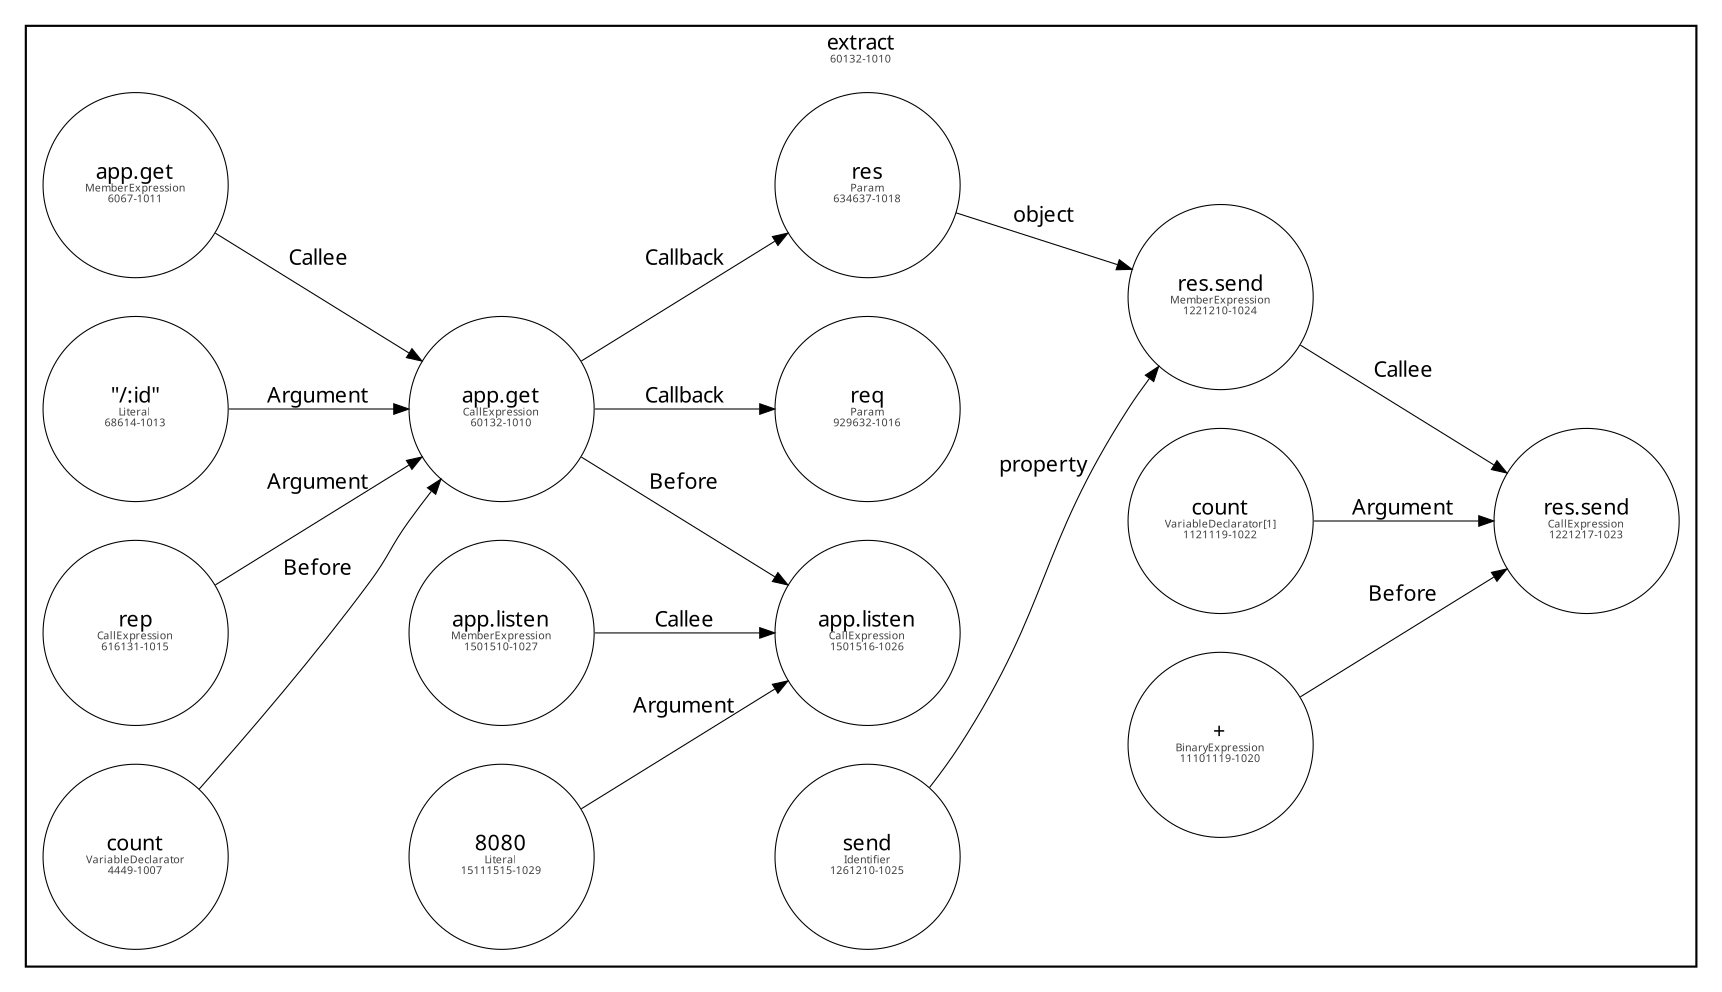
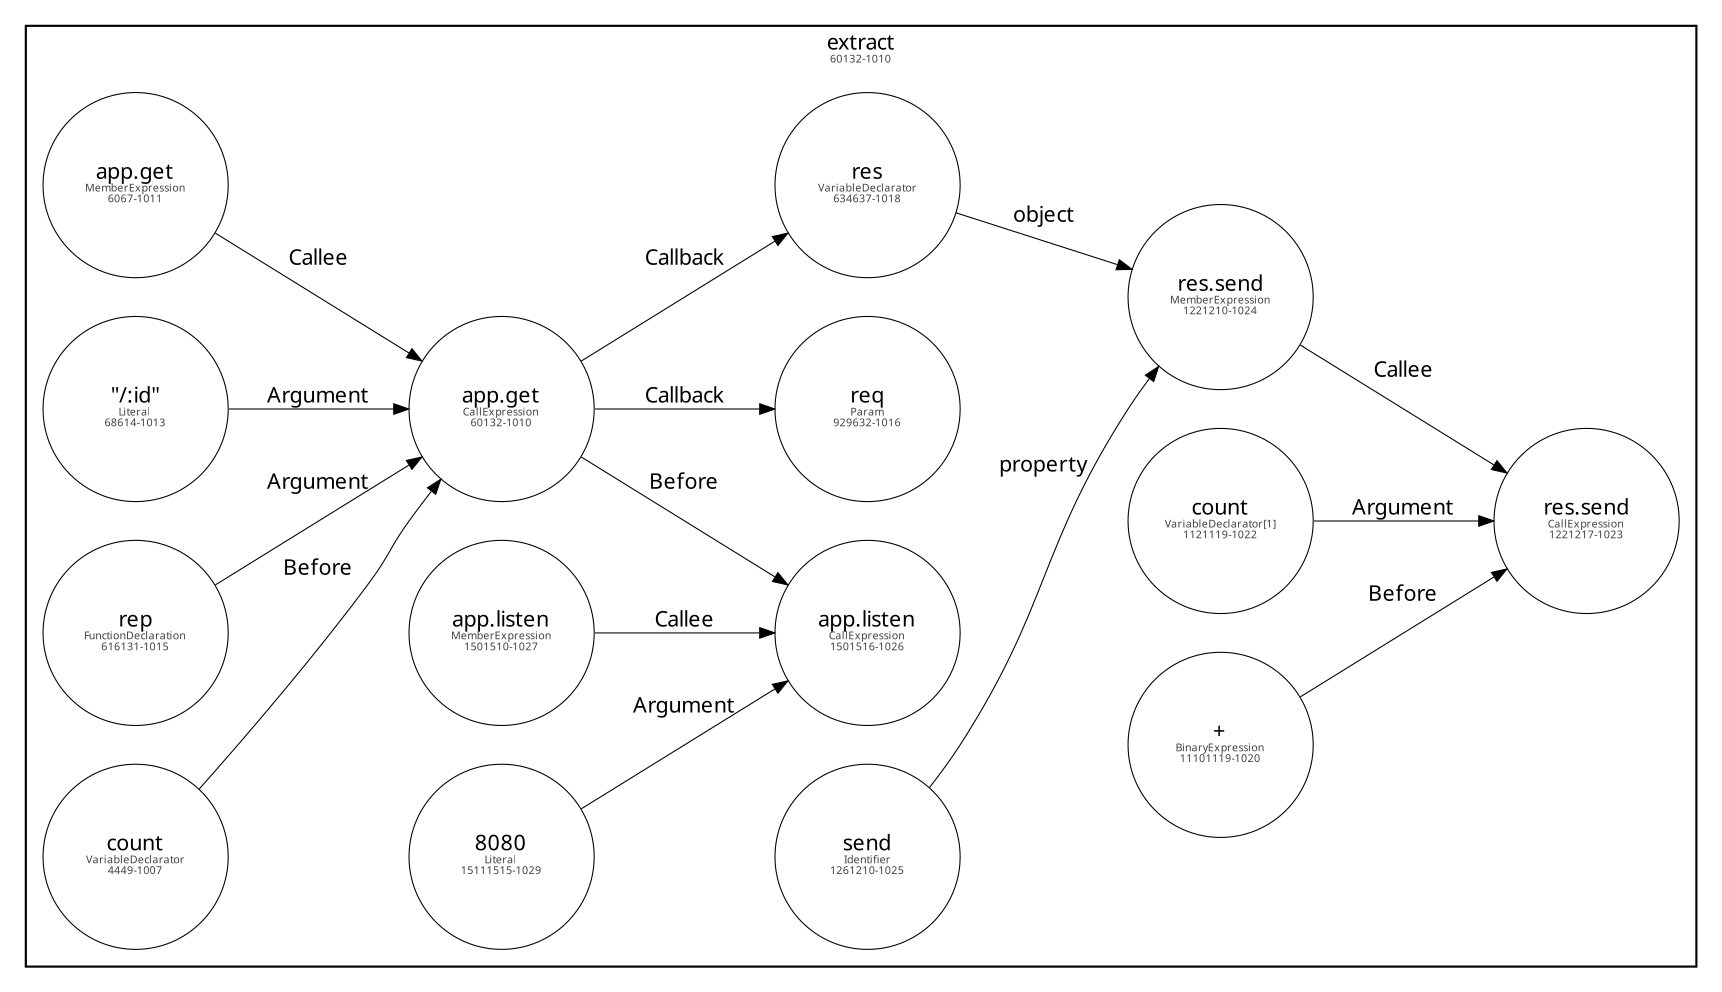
(868, 188) -> (868, 188)
(136, 636) -> (136, 636)
